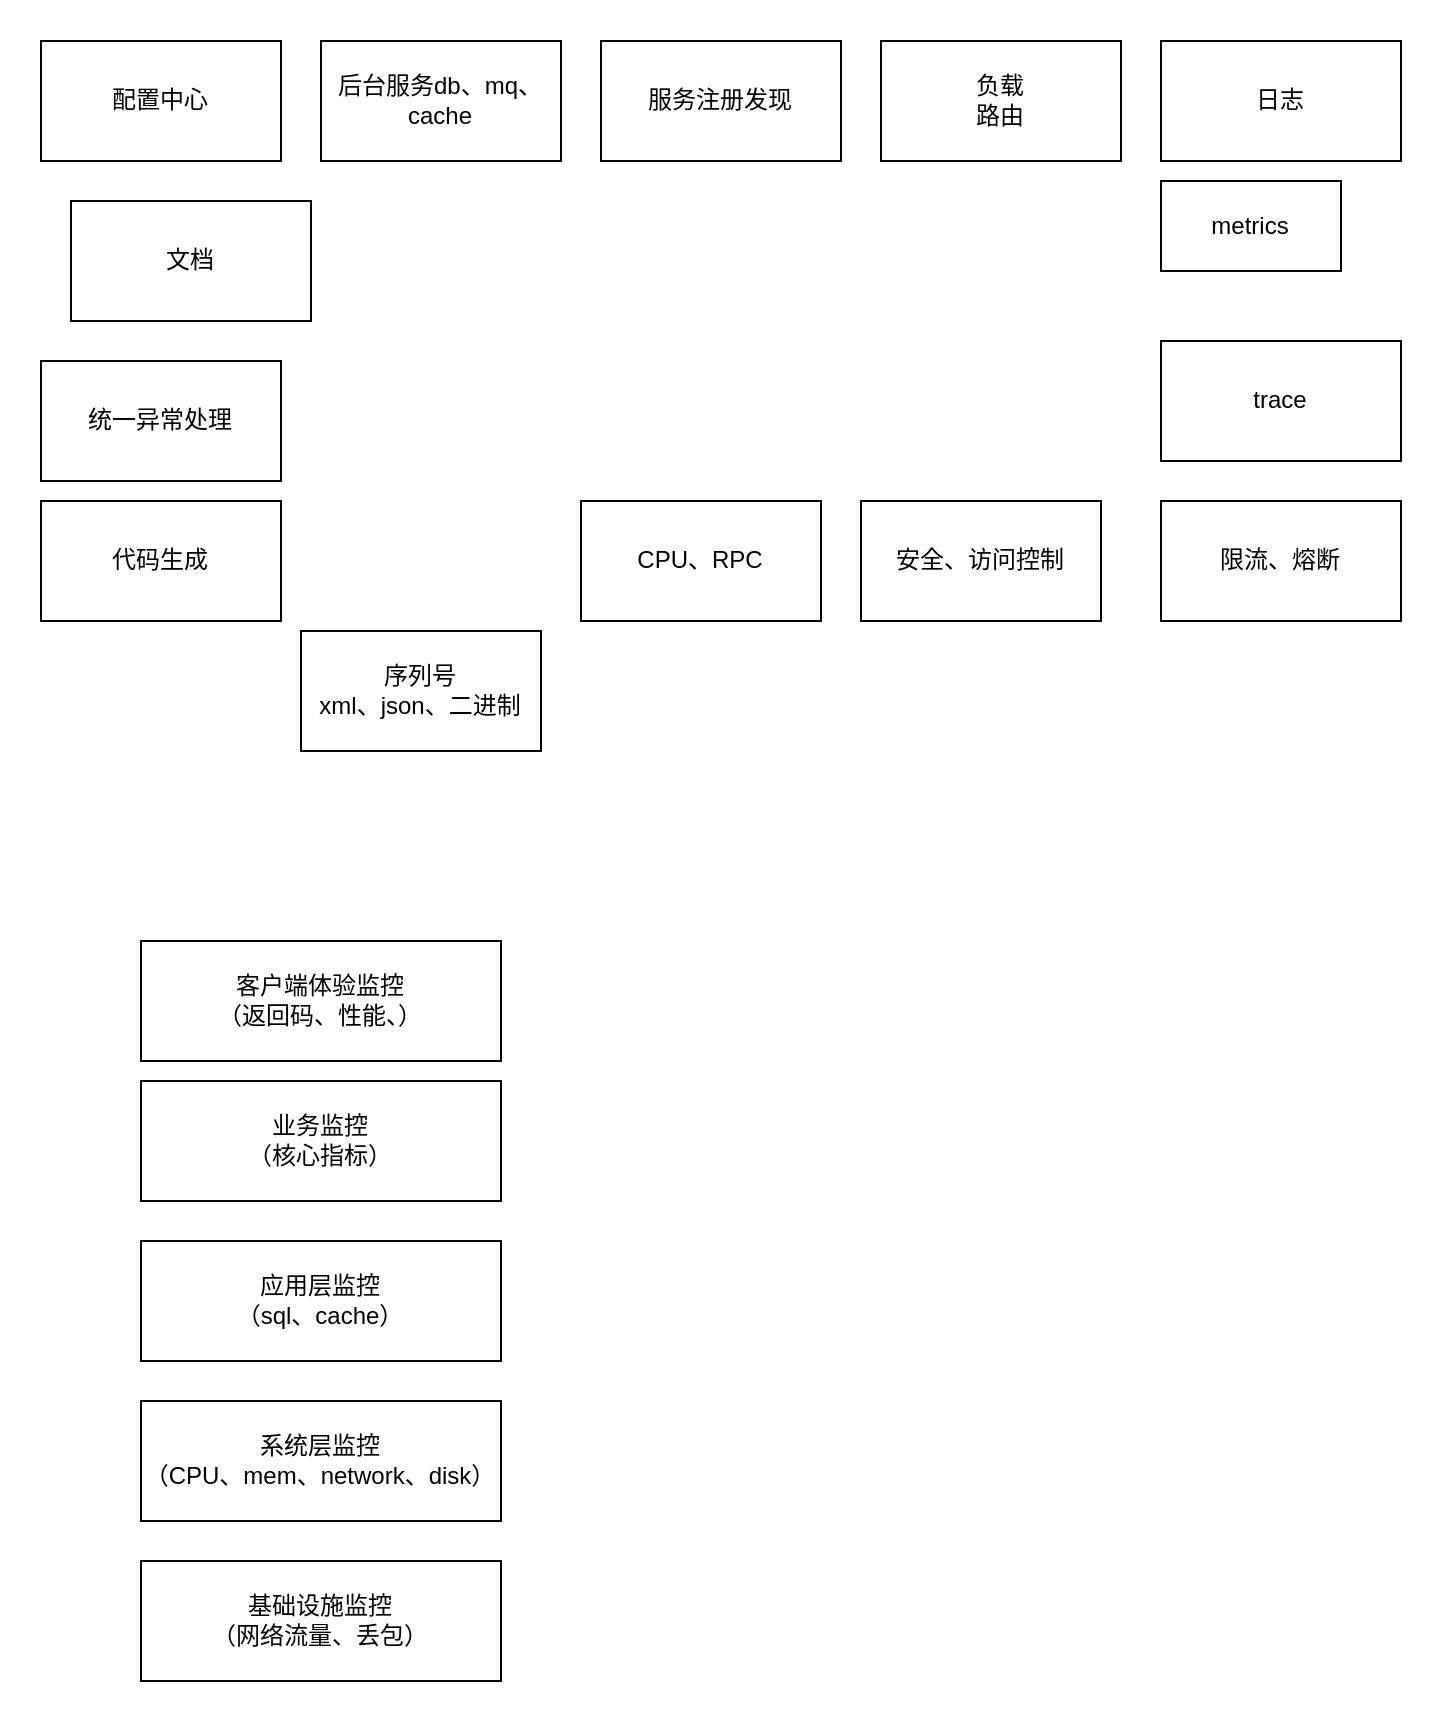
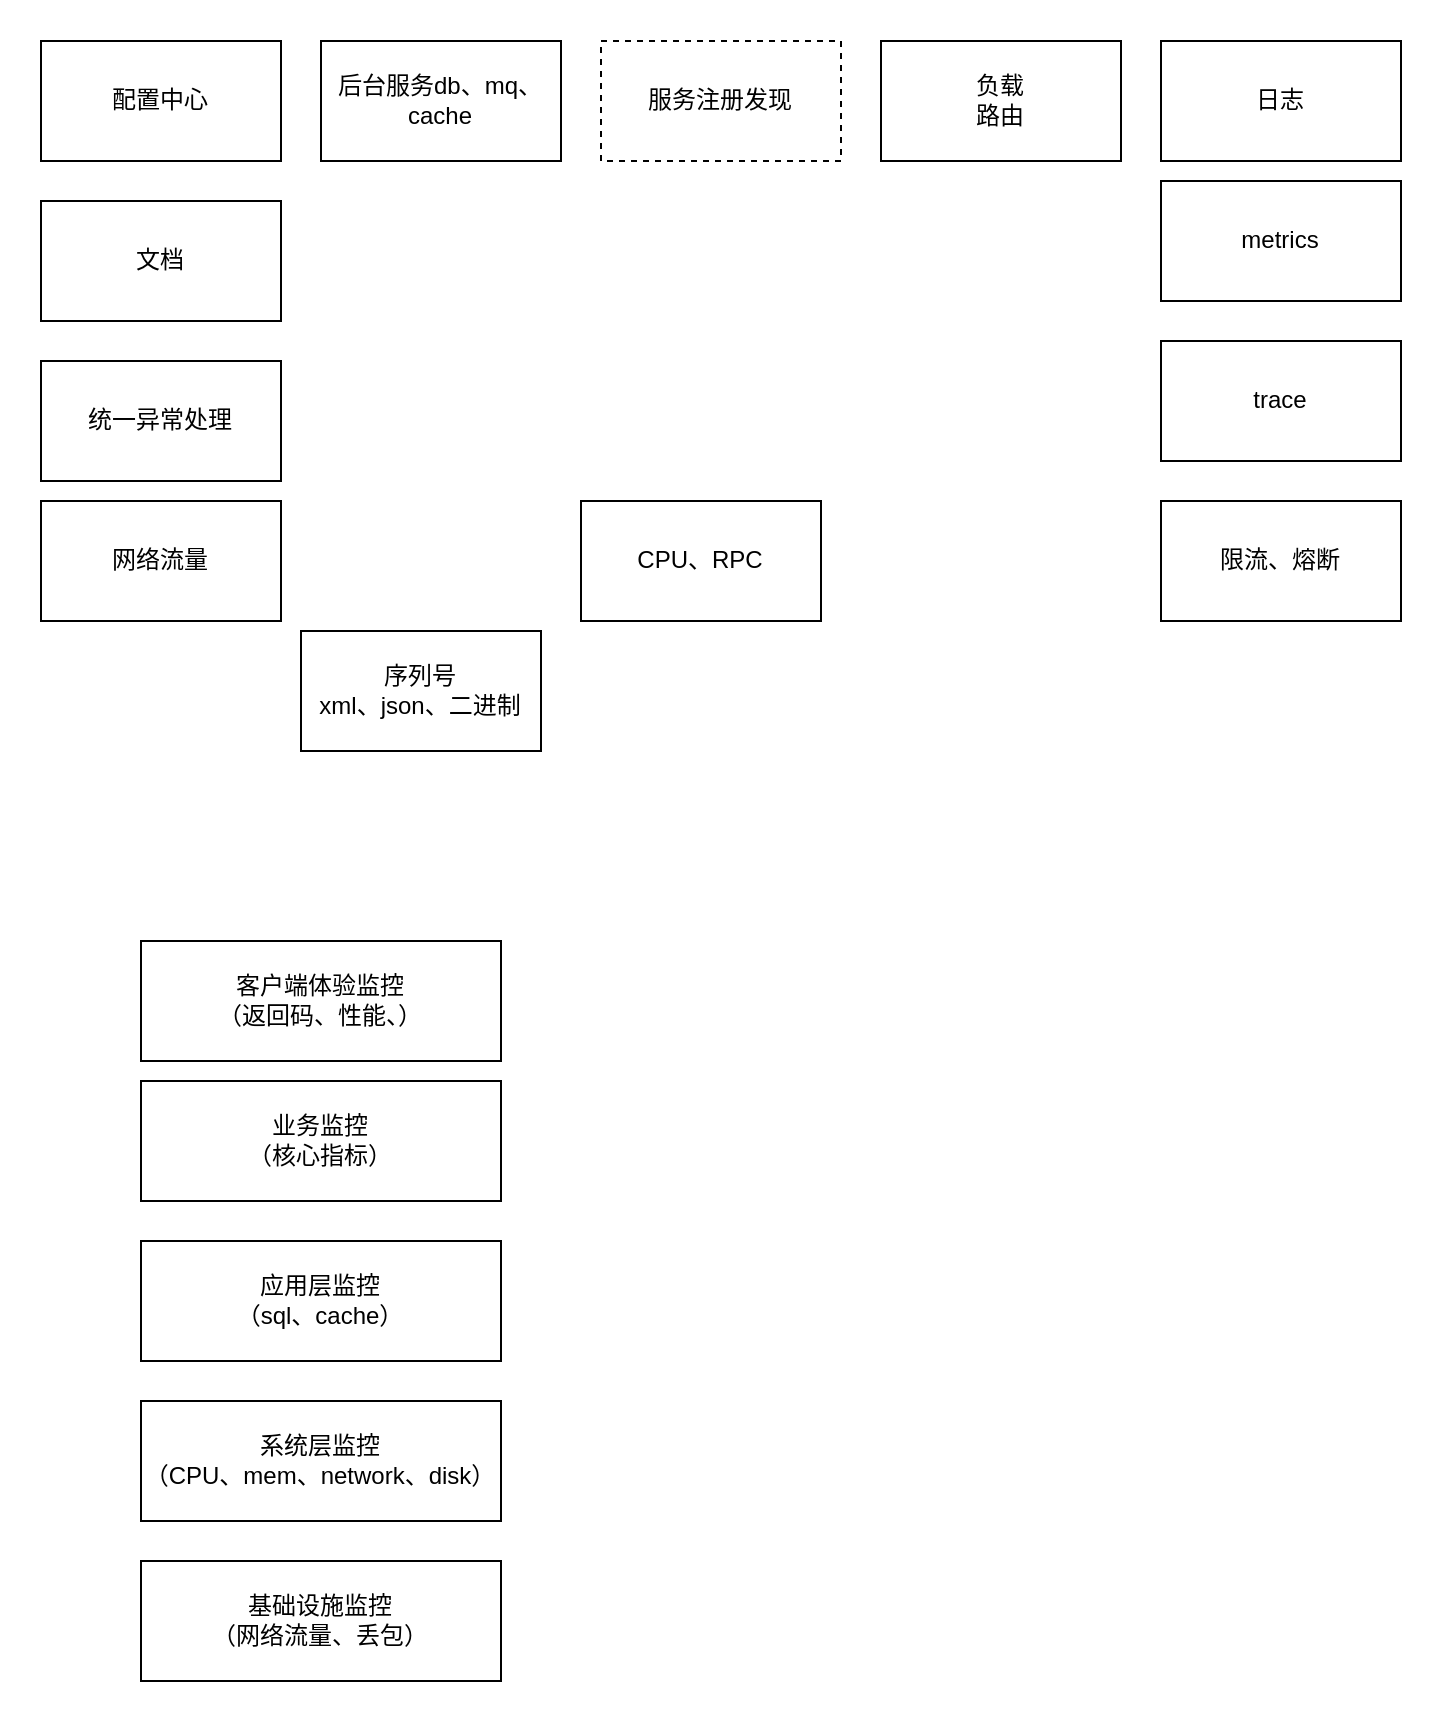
(721, 101) -> (721, 101)
(1251, 226) -> (1281, 241)
(191, 261) -> (161, 261)
(161, 561) -> (161, 561)
(981, 561) -> none
